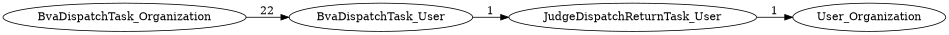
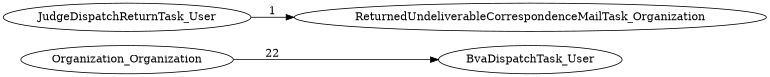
(125, 17) -> (127, 60)
(487, 17) -> none
(869, 17) -> (530, 17)
